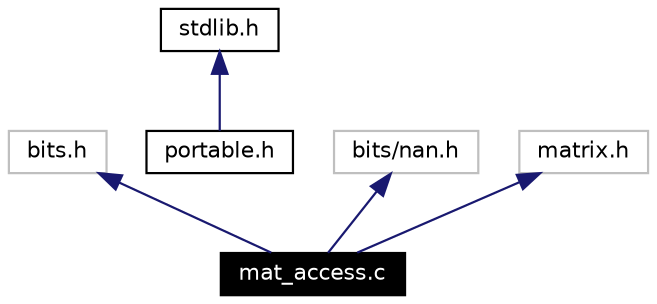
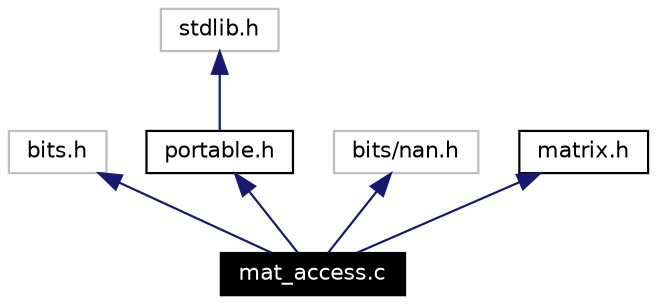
(220, 30) -> (220, 30)
(584, 152) -> (584, 152)
none -> (274, 222)
